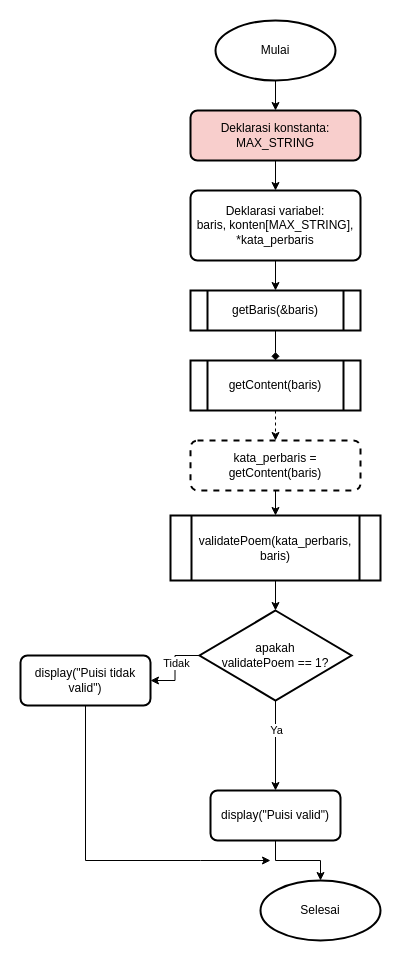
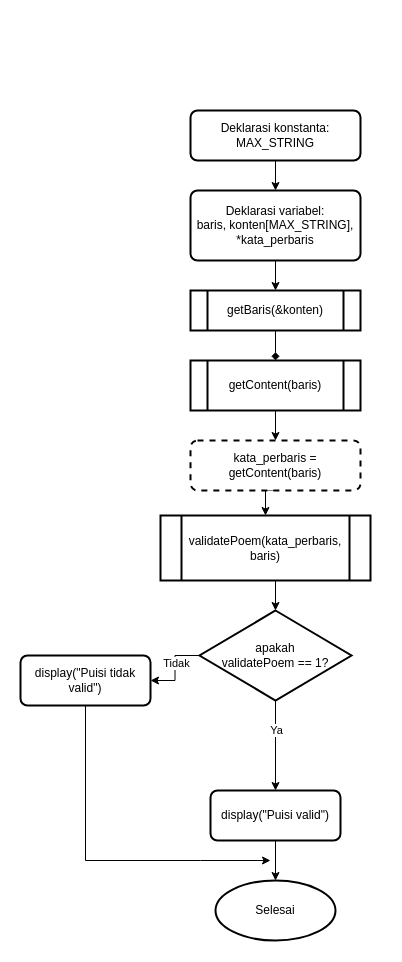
(276, 51) -> none
(276, 100) -> none
(276, 136) -> (276, 136)
(276, 311) -> (276, 311)
(276, 423) -> (276, 423)
(276, 548) -> (266, 548)
(321, 911) -> (276, 911)
